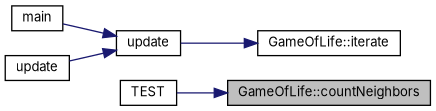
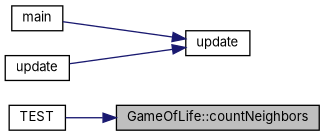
(329, 43) -> none
